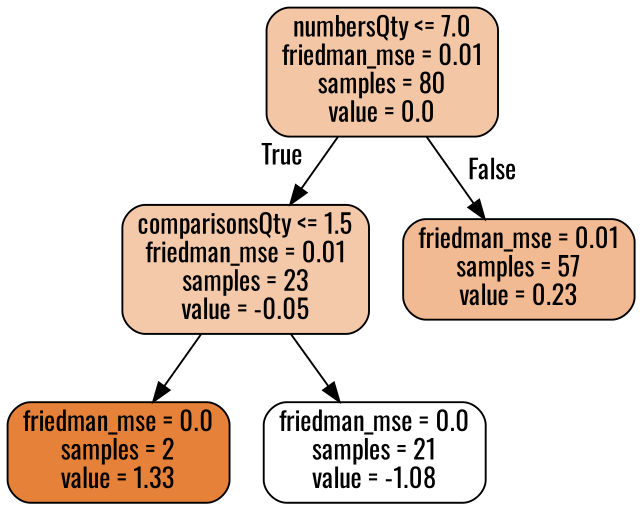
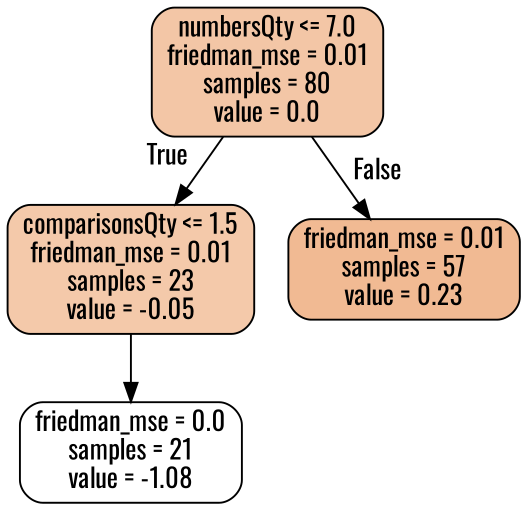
(119, 452) -> none
